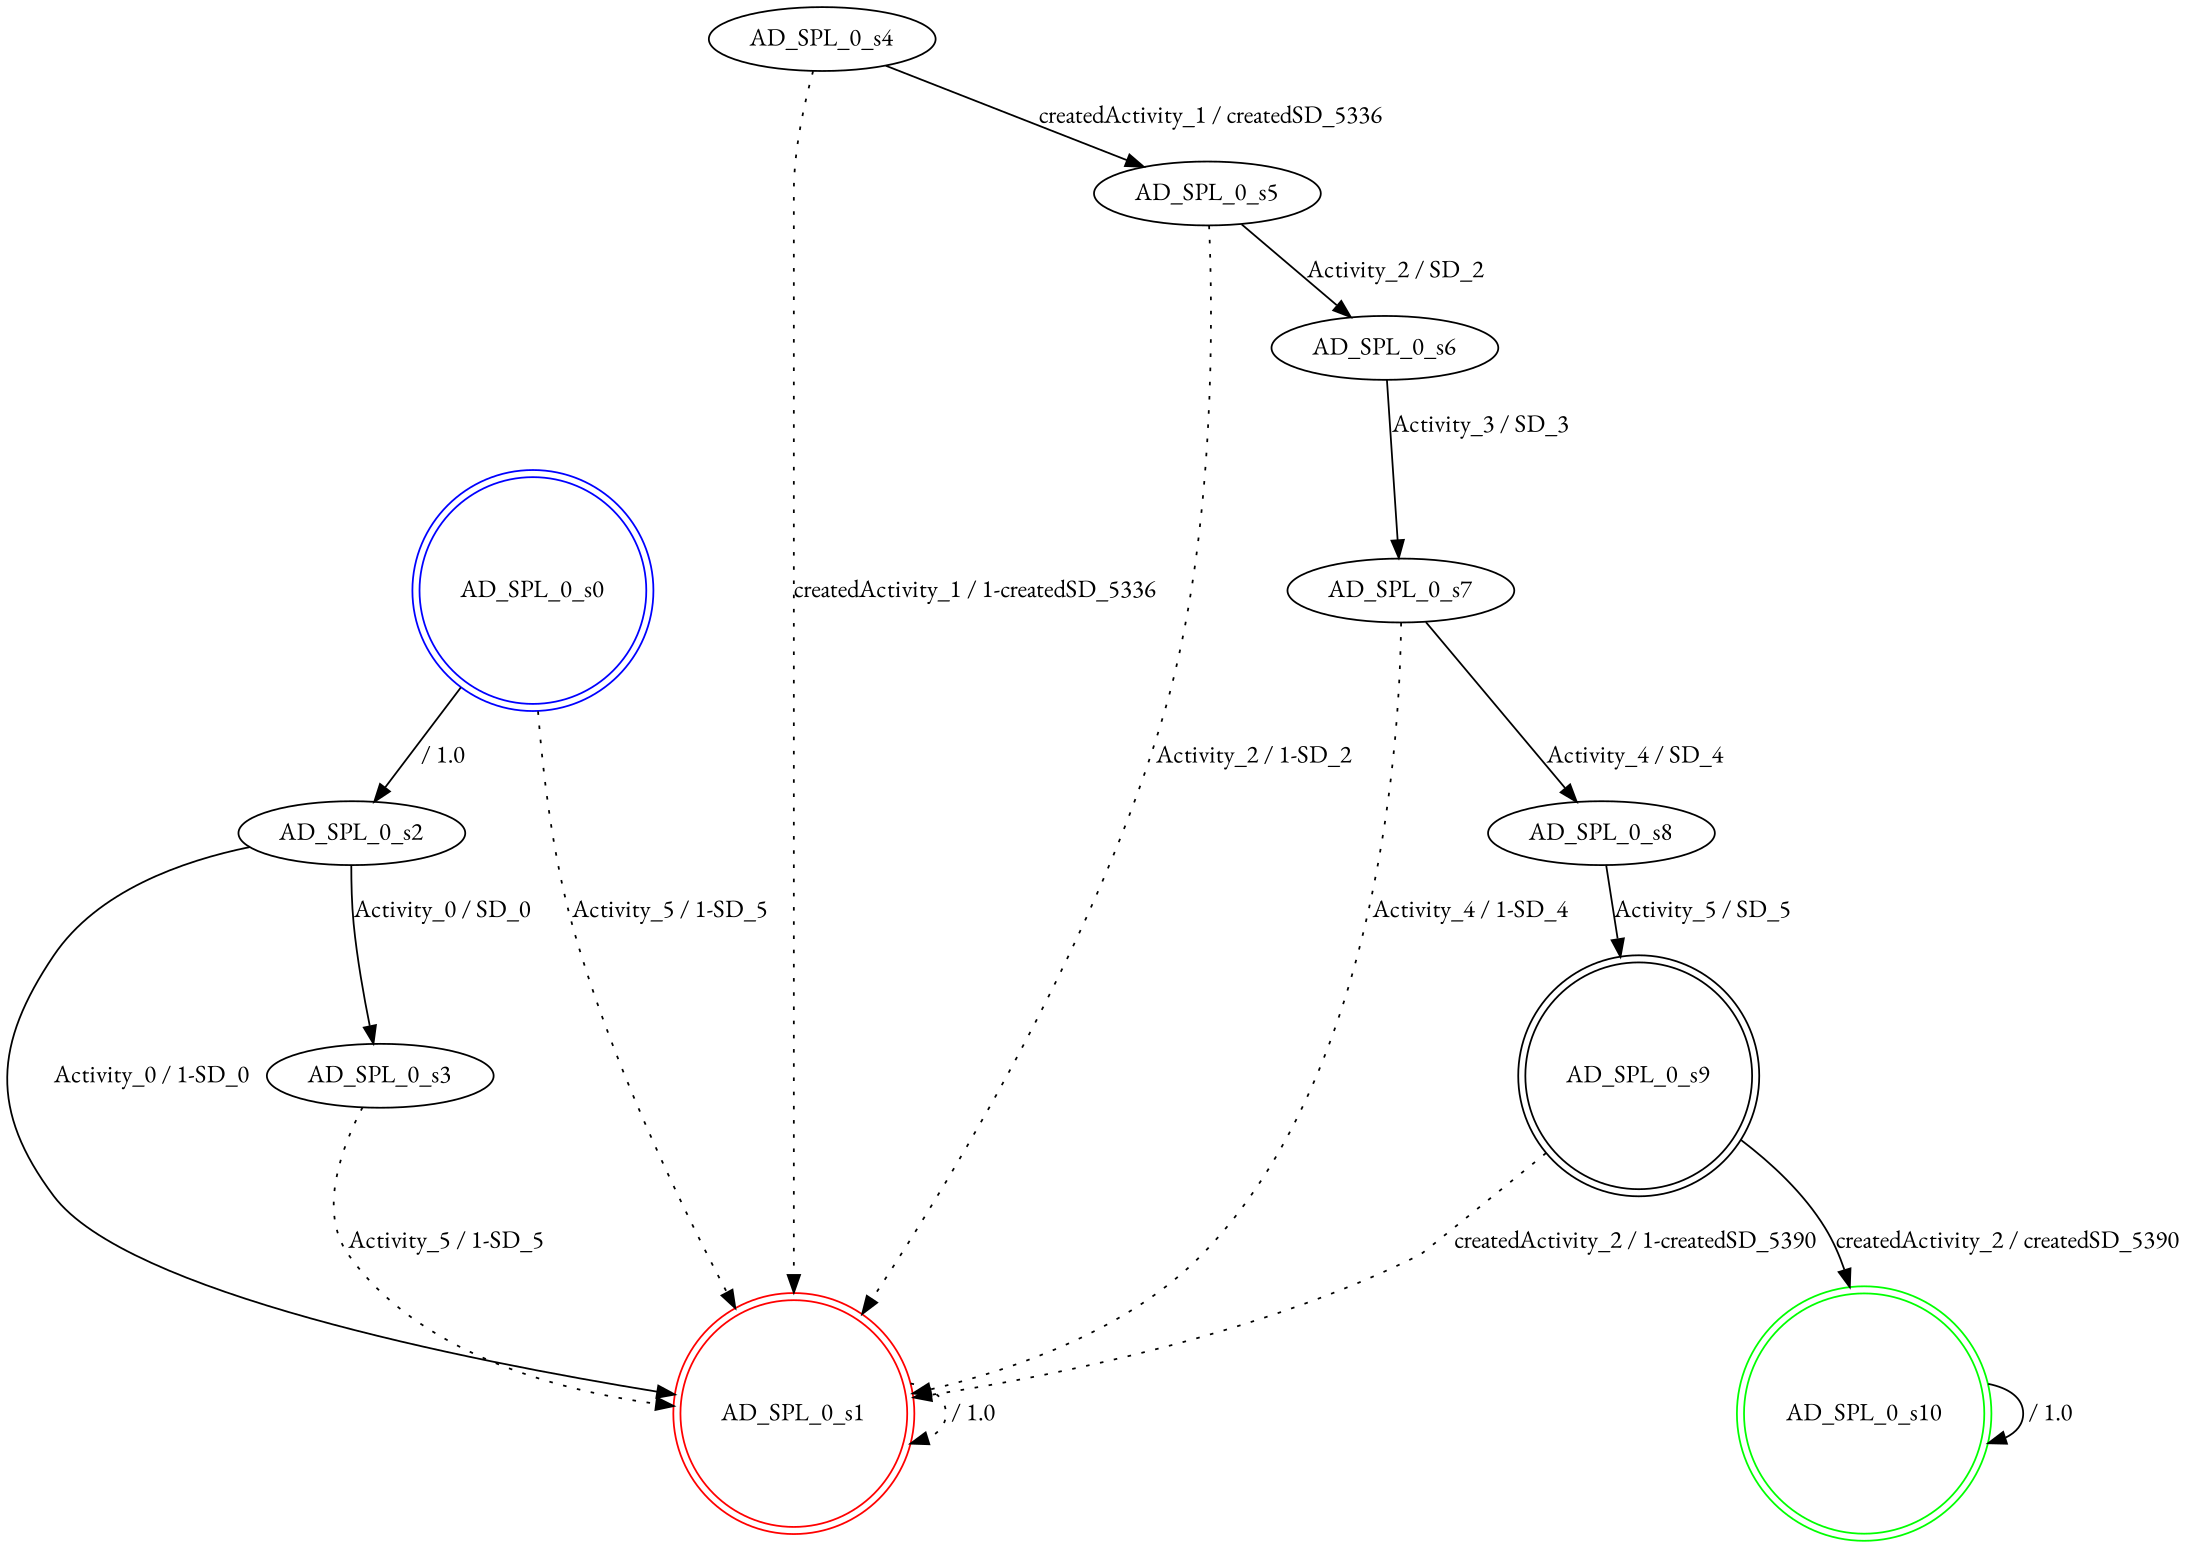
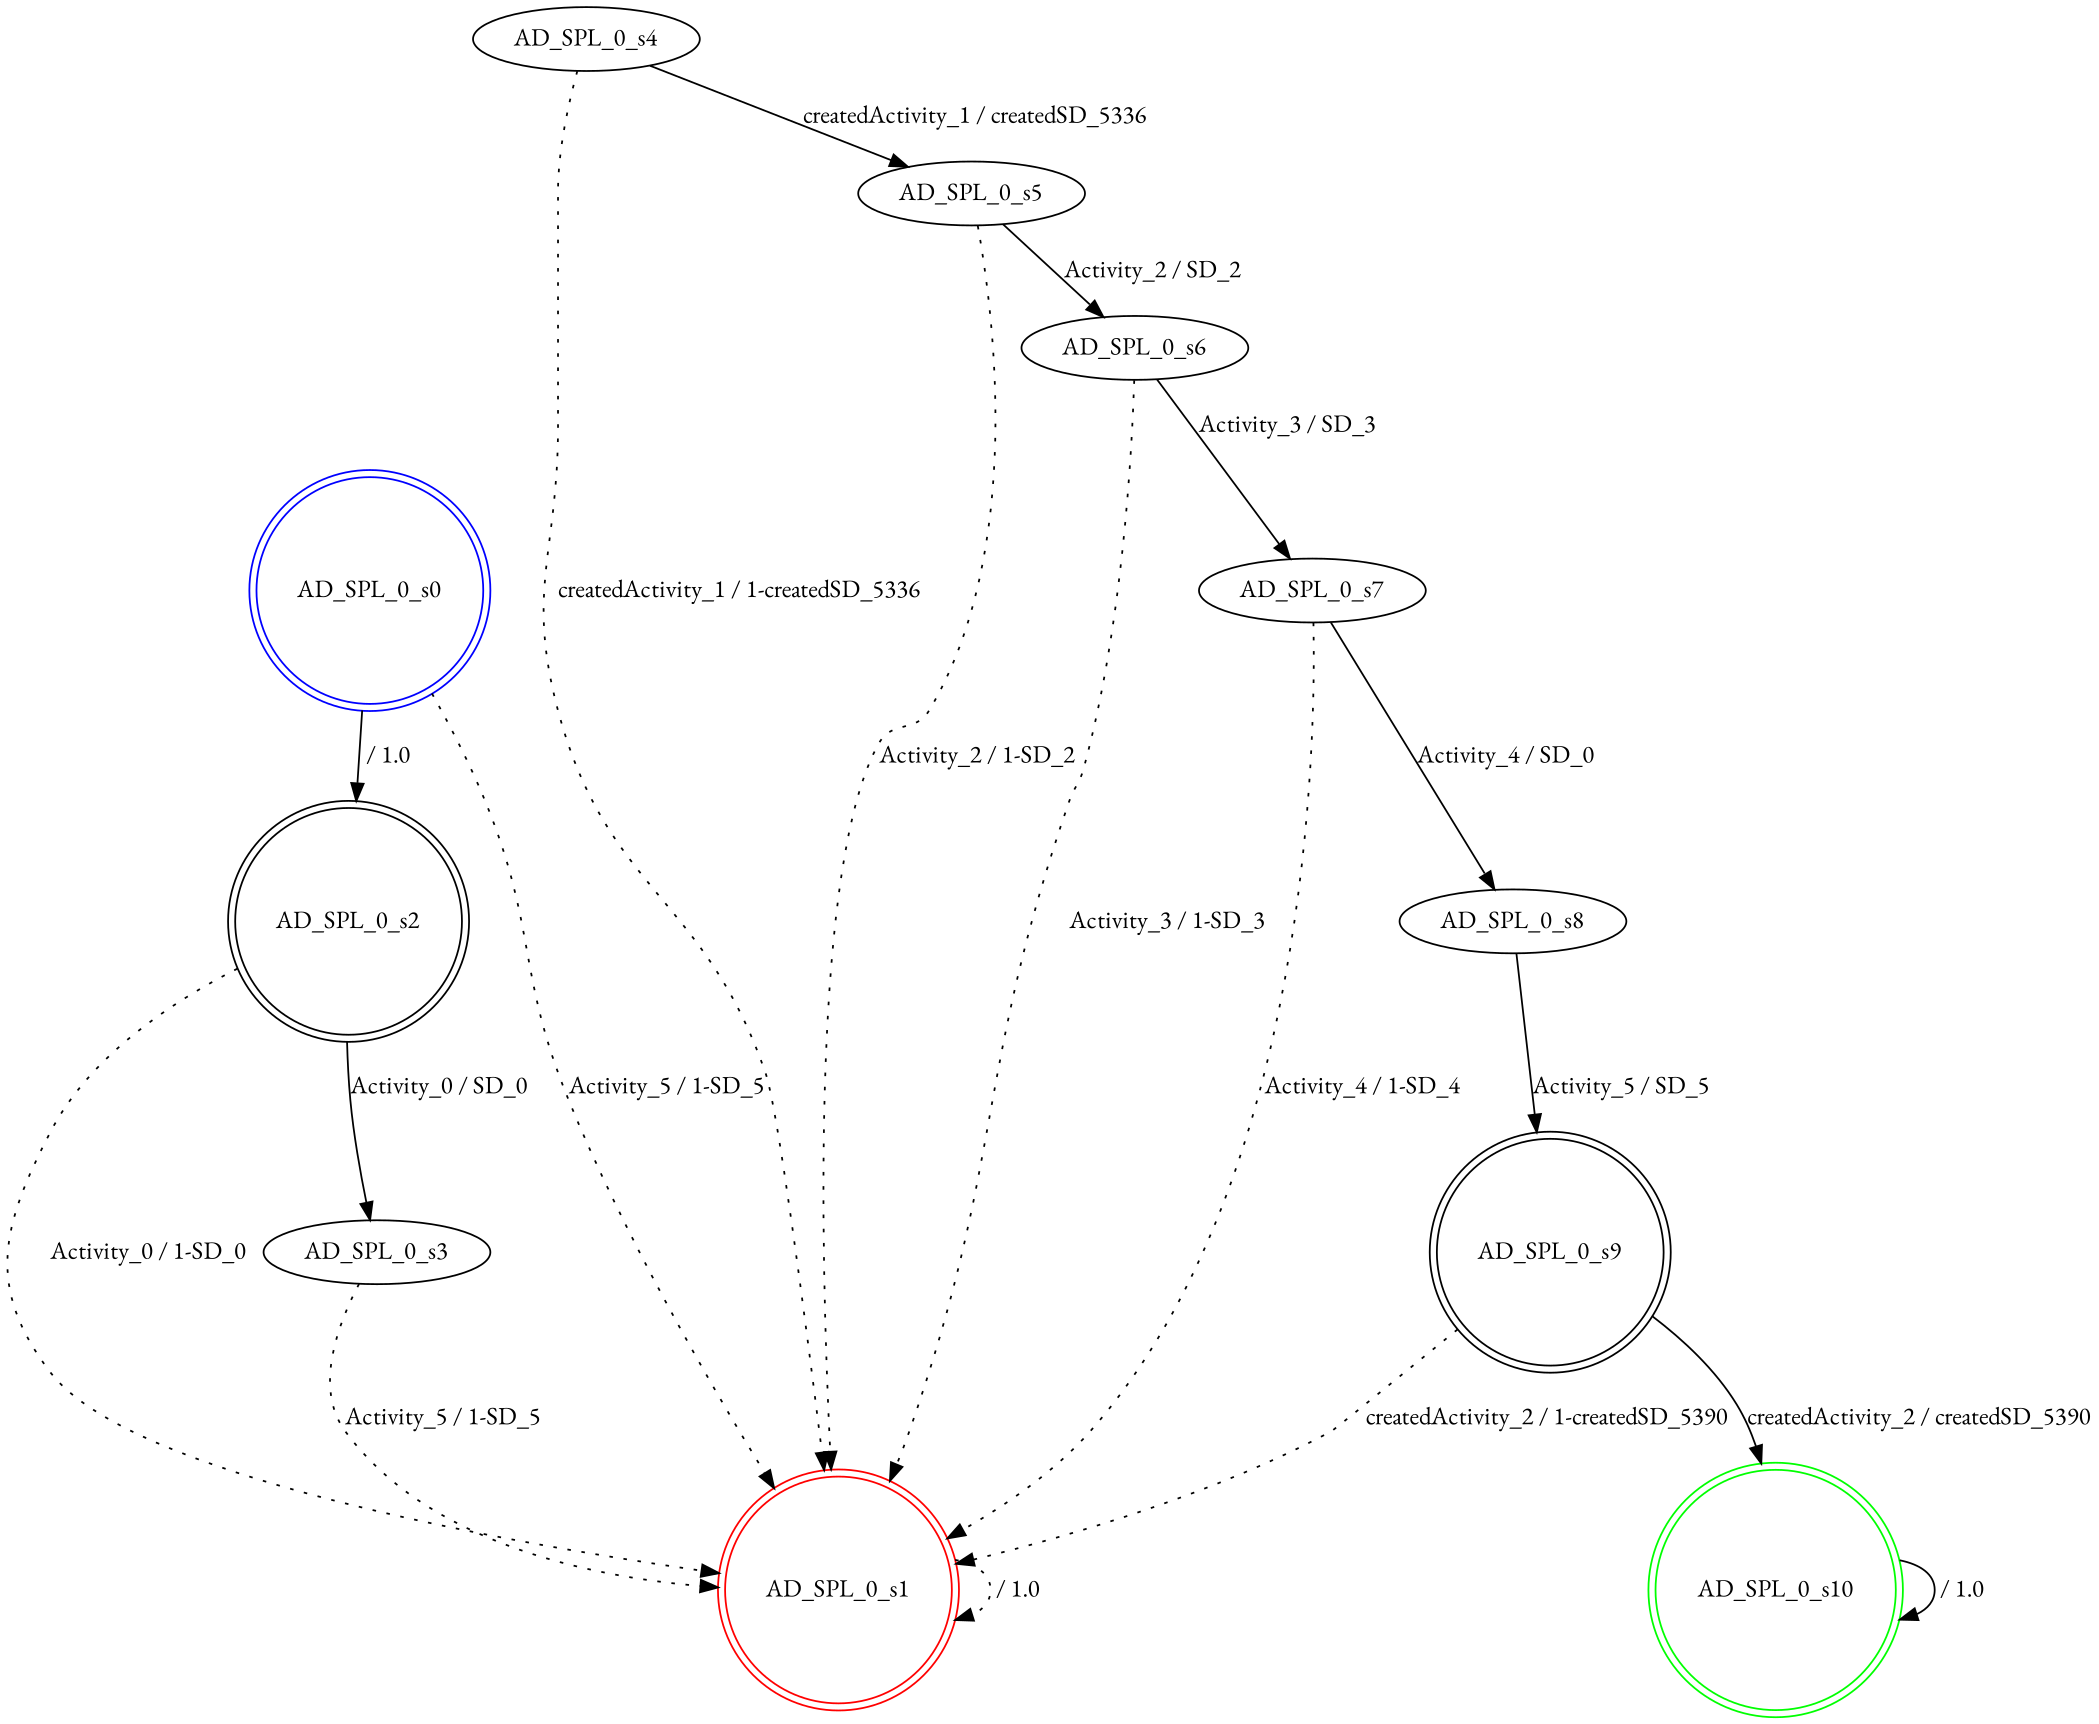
(1635, 756) -> (1506, 756)
(352, 833) -> (349, 921)
none -> (1031, 925)
(113, 1242) -> (122, 1425)
